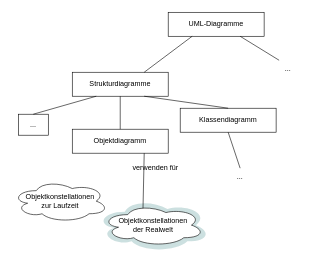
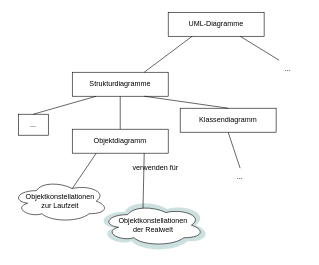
none -> (84, 171)
